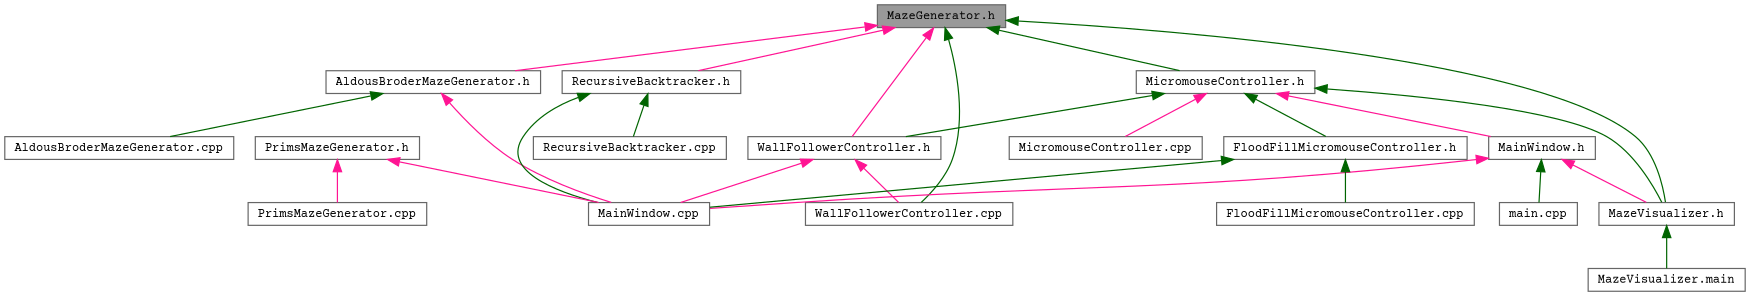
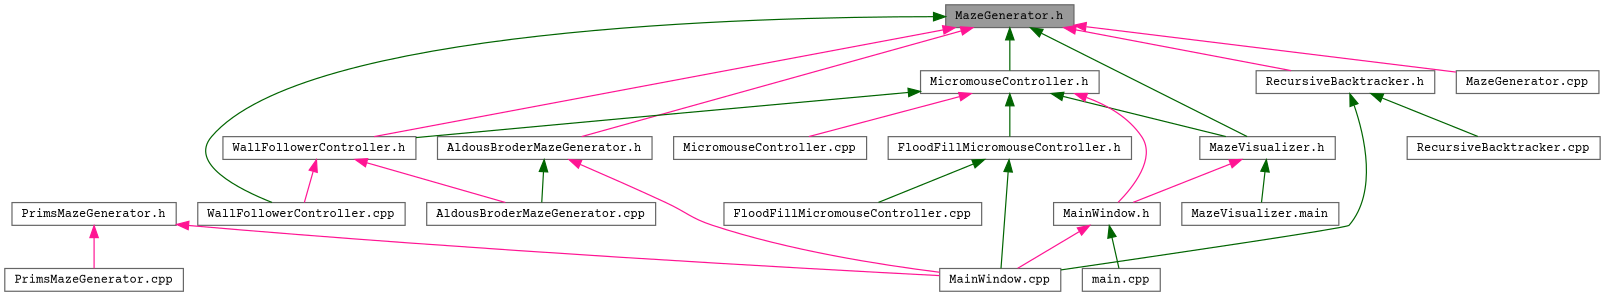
none -> (1528, 82)
(741, 183) -> (436, 183)
(1610, 184) -> (1182, 183)
